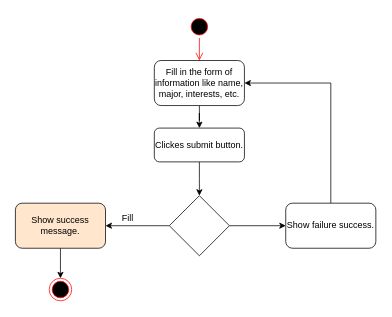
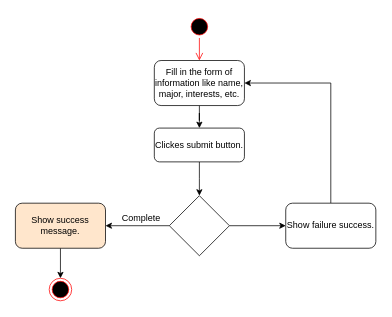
(128, 218) -> (141, 218)
